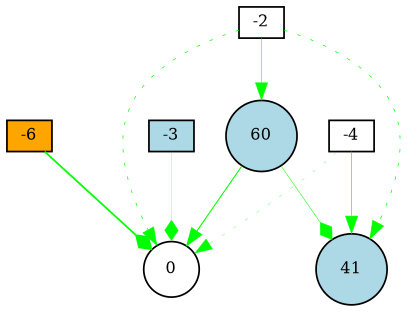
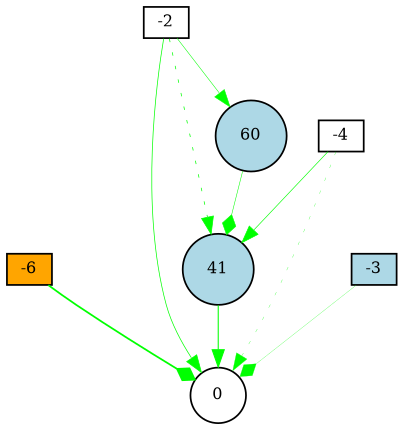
(132, 103) -> (152, 201)
(219, 198) -> (218, 327)
